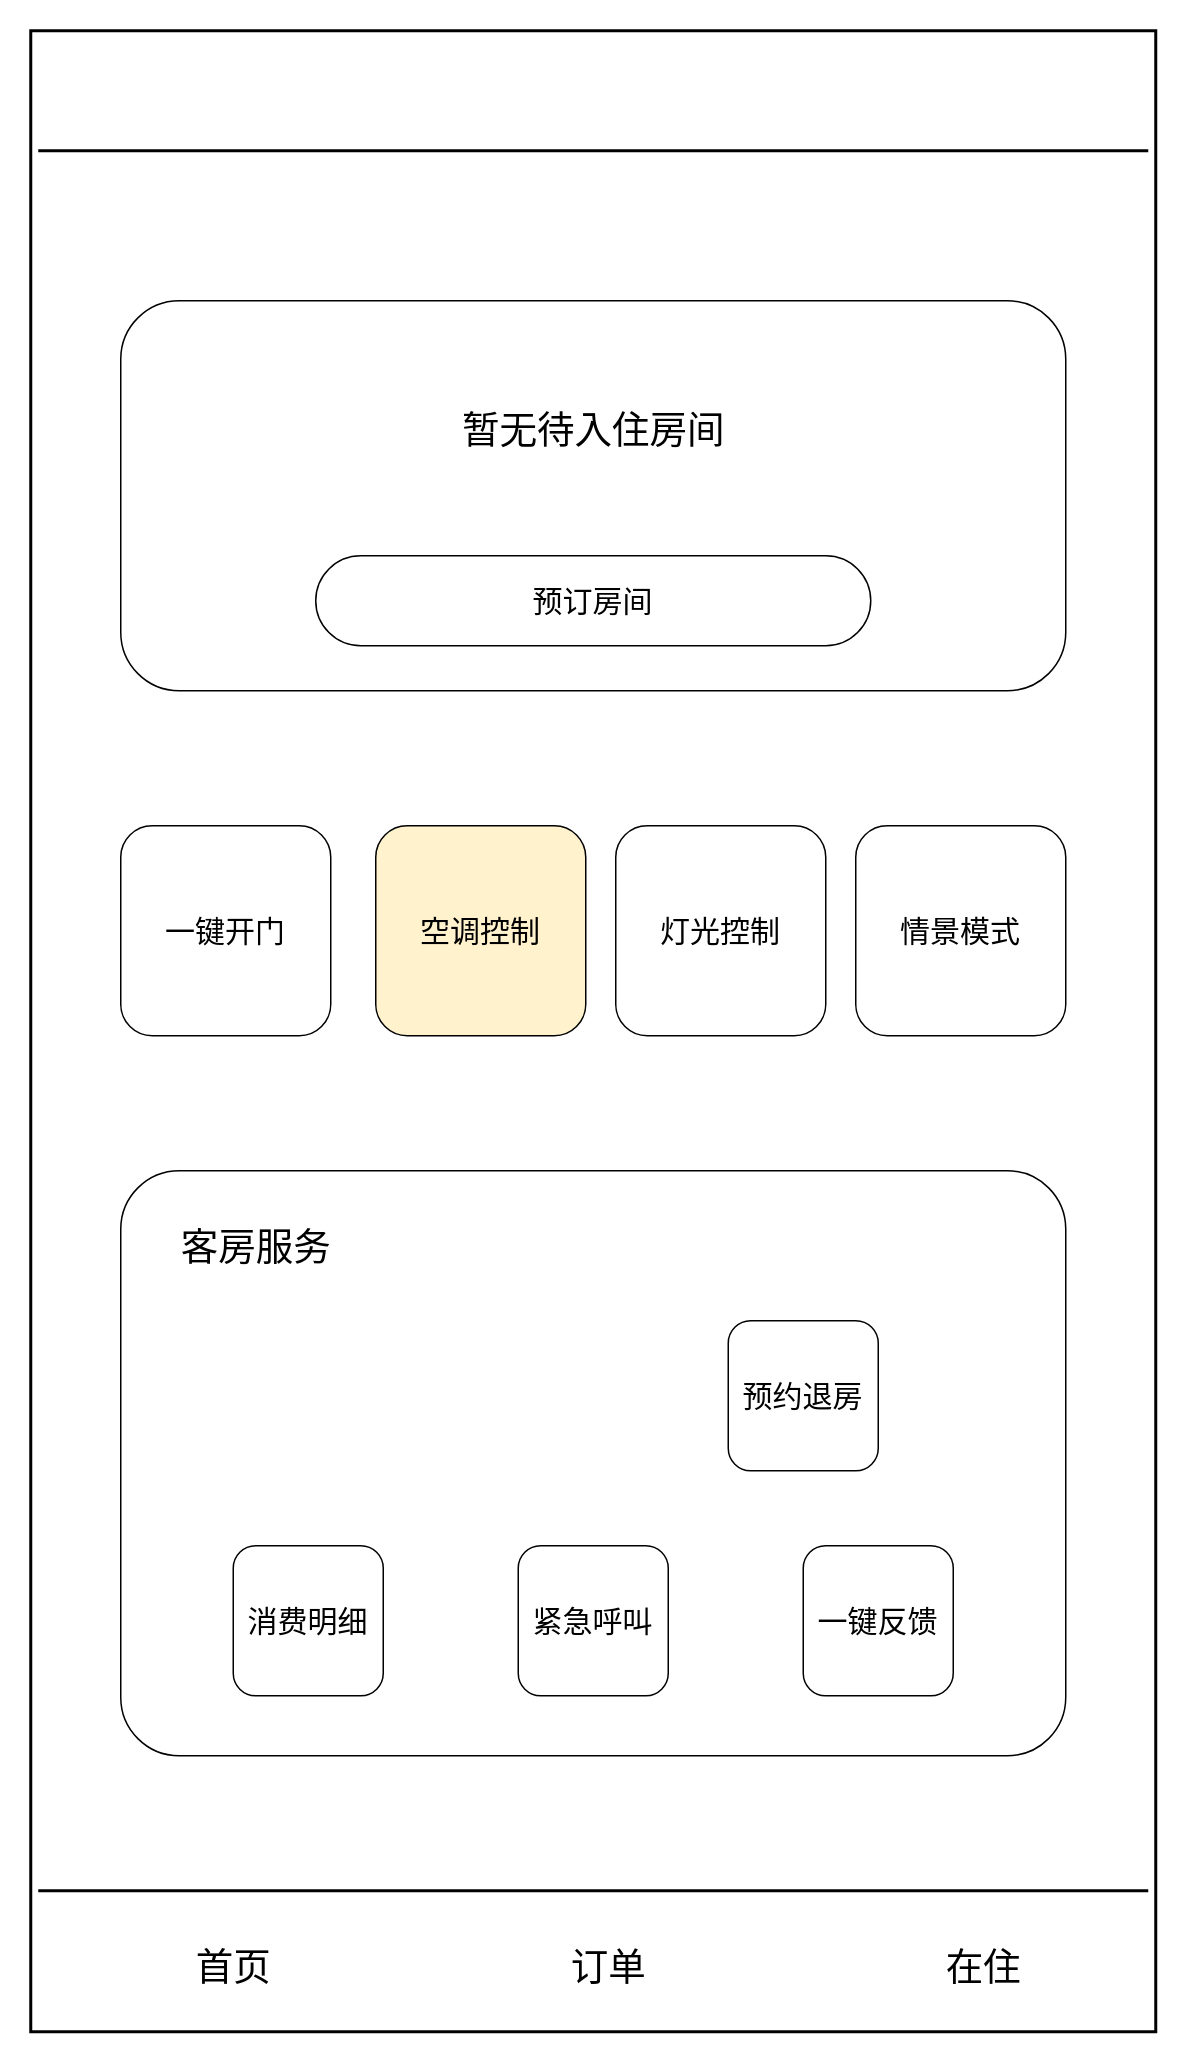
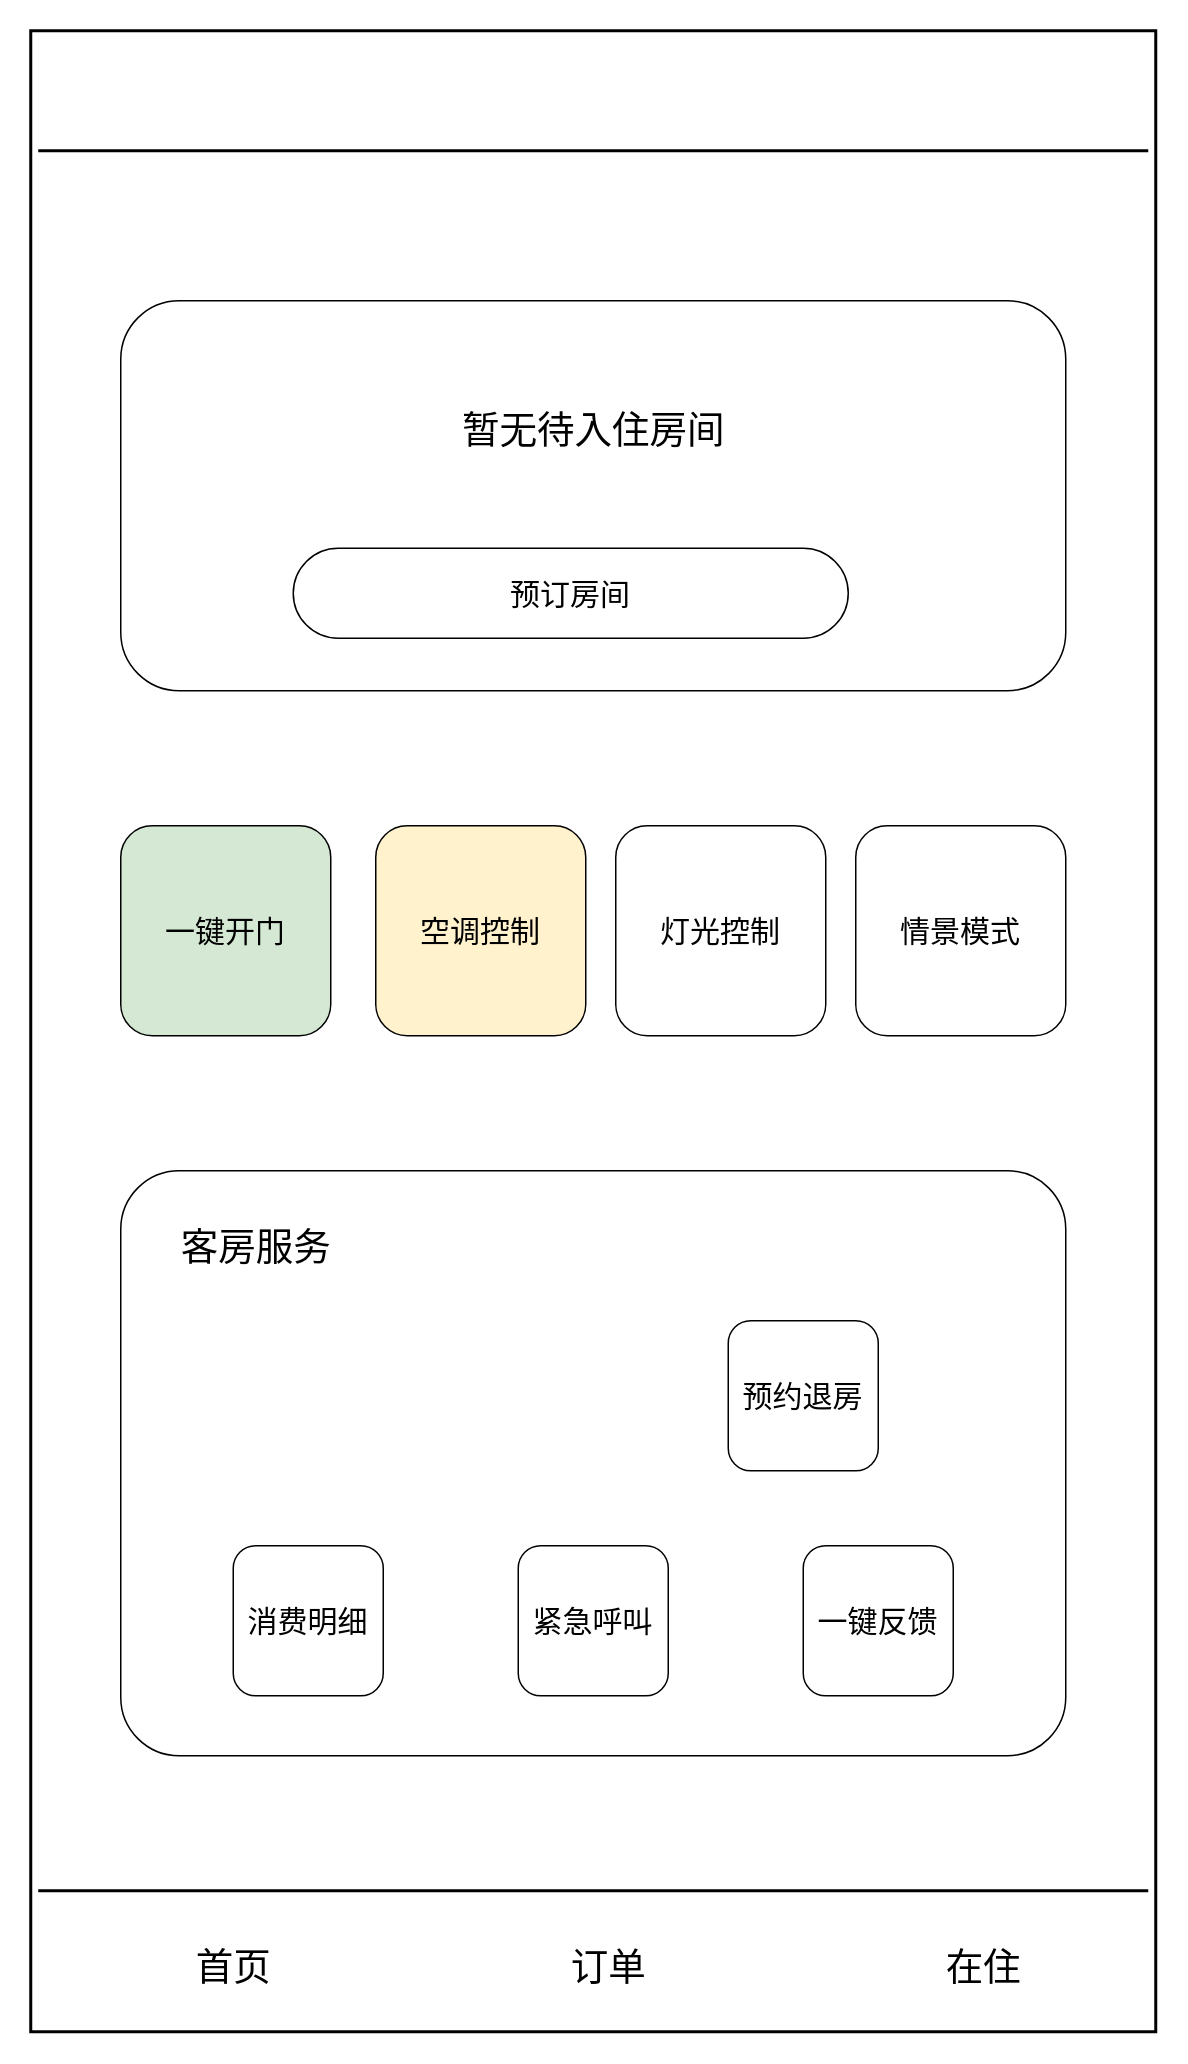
(593, 601) -> (571, 593)
(226, 931) -> (226, 931)
